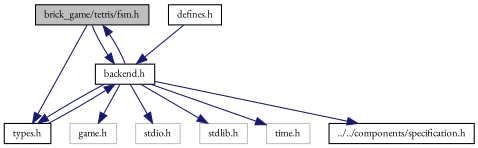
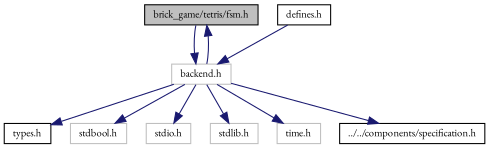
(63, 69) -> none
(125, 74) -> (201, 74)
(77, 107) -> none
(93, 134) -> (99, 134)
